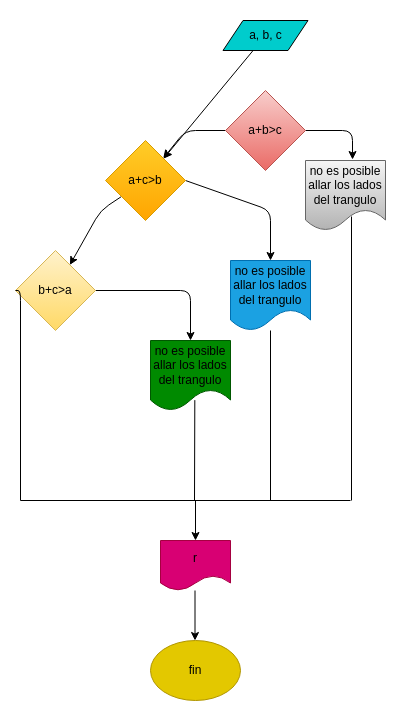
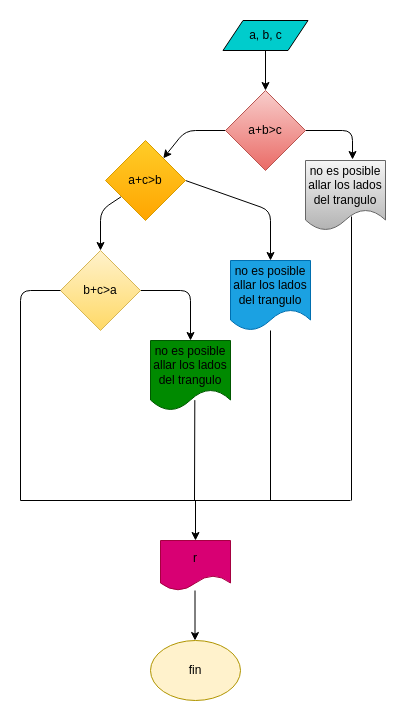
(220, 90) -> (266, 67)
(56, 291) -> (101, 291)
(196, 671) -> (196, 671)
